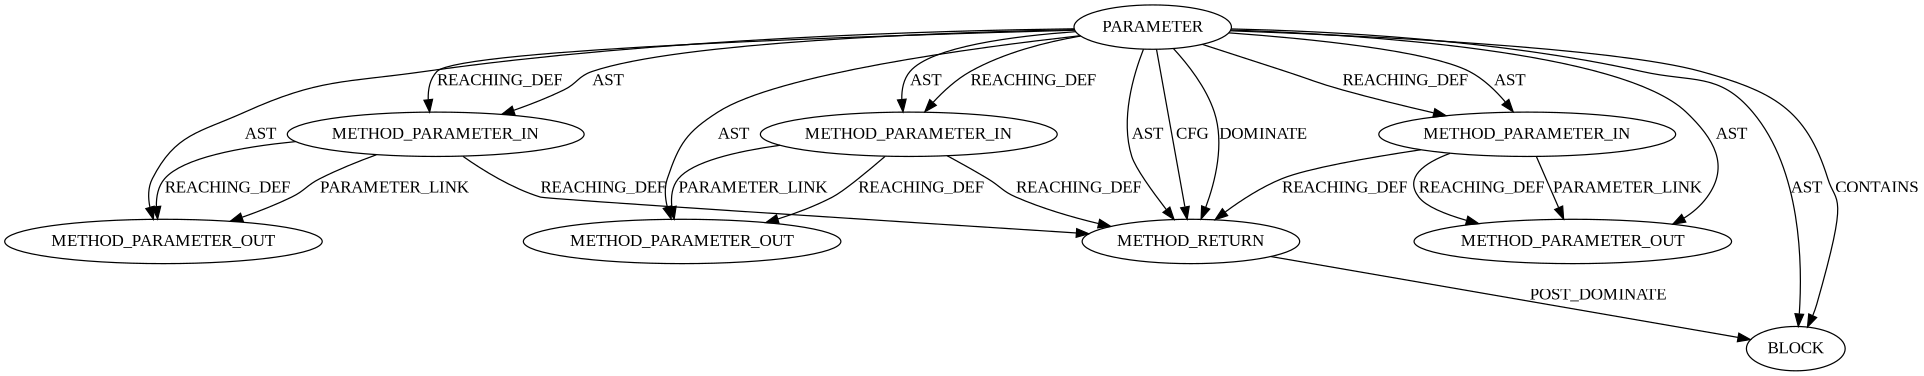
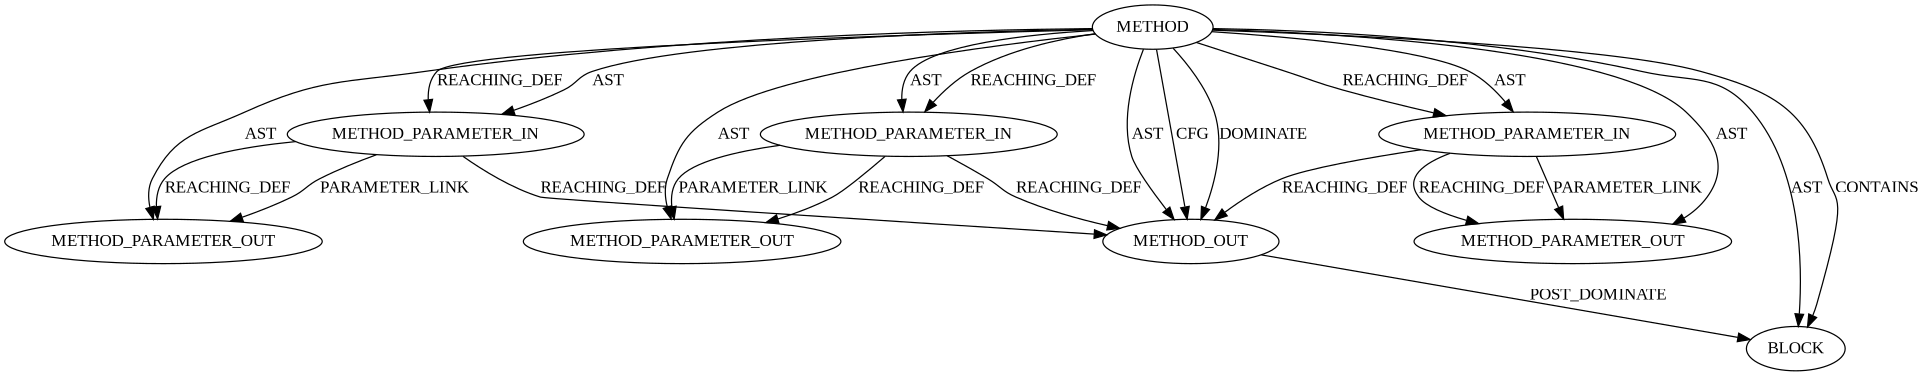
(1153, 27) -> (1153, 27)
(1191, 241) -> (1191, 241)
